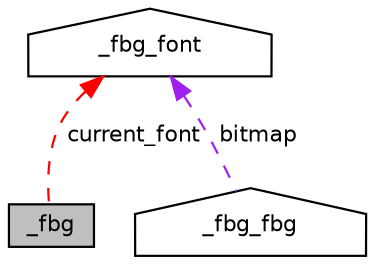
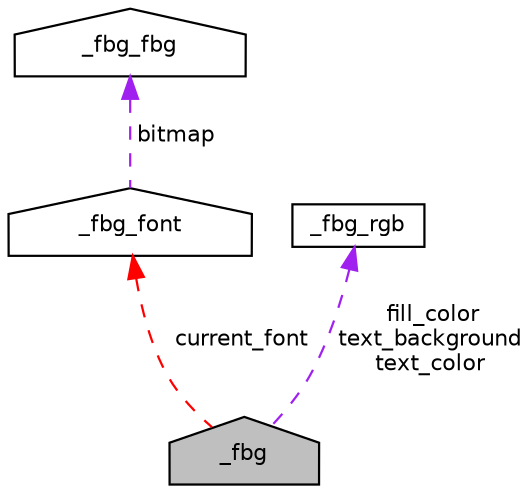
(212, 142) -> (130, 144)
(51, 226) -> (244, 454)
none -> (358, 226)
